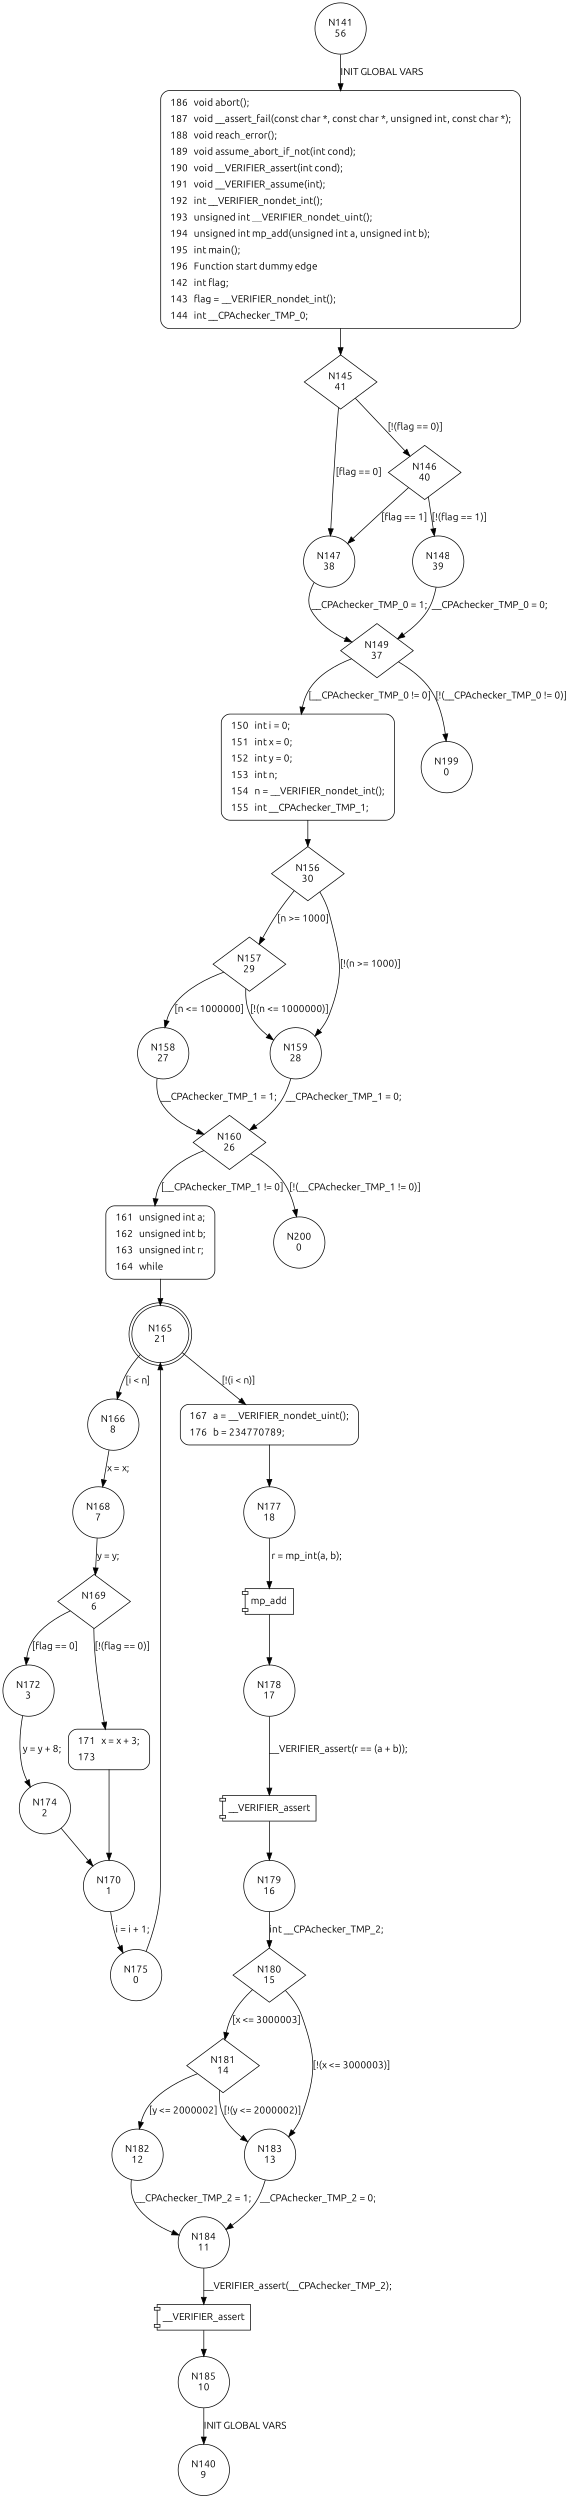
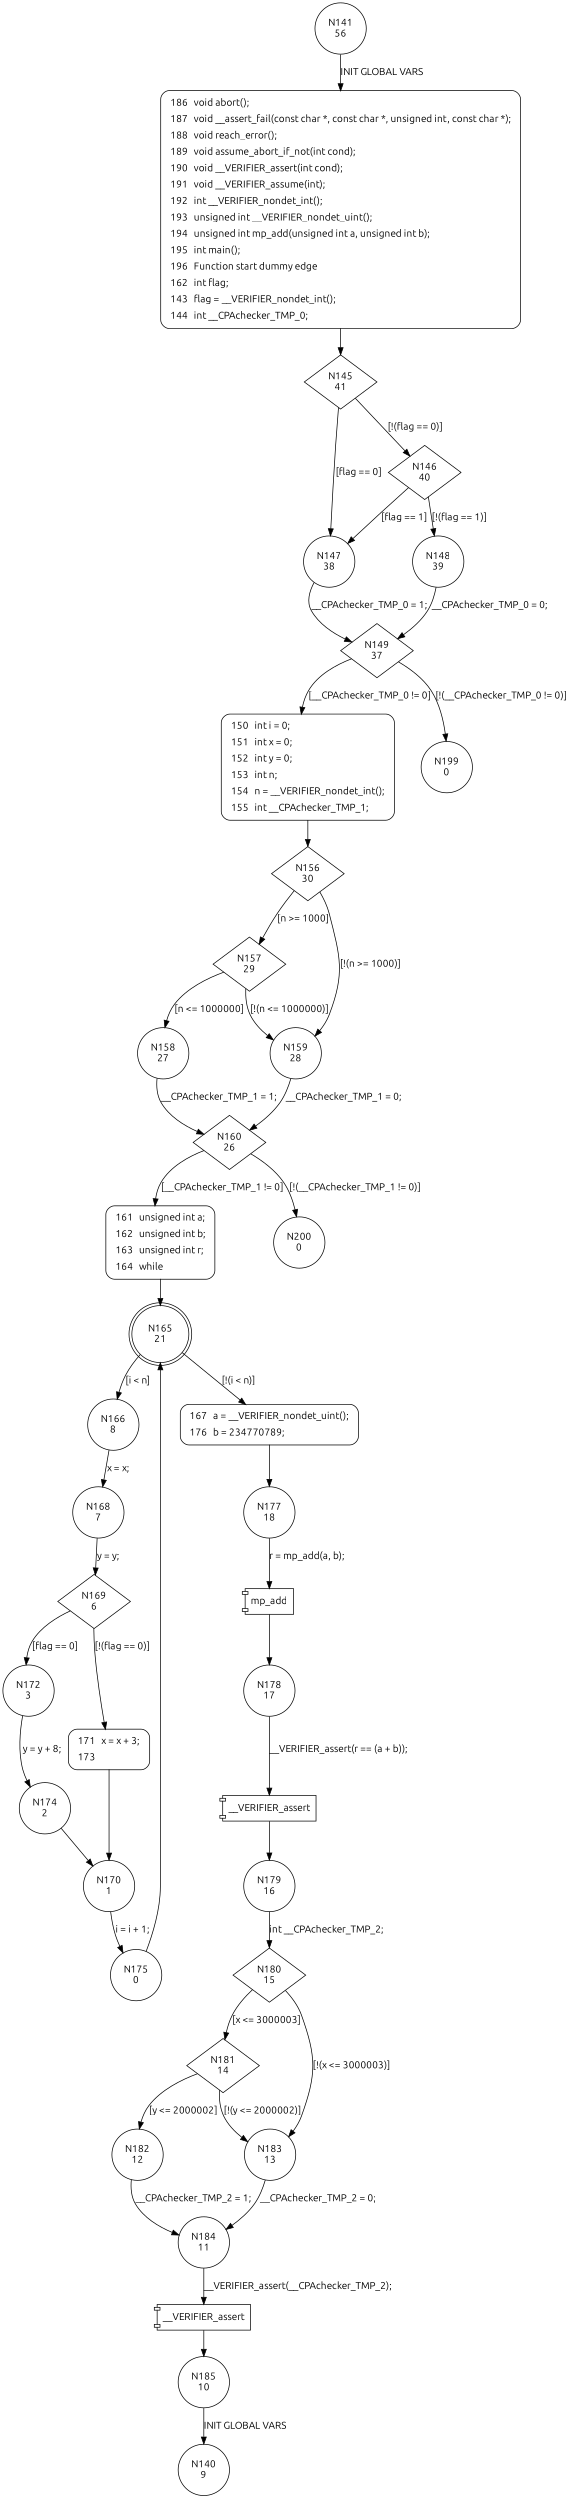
(179, 283) -> (179, 283)
(307, 1556) -> (307, 1556)
